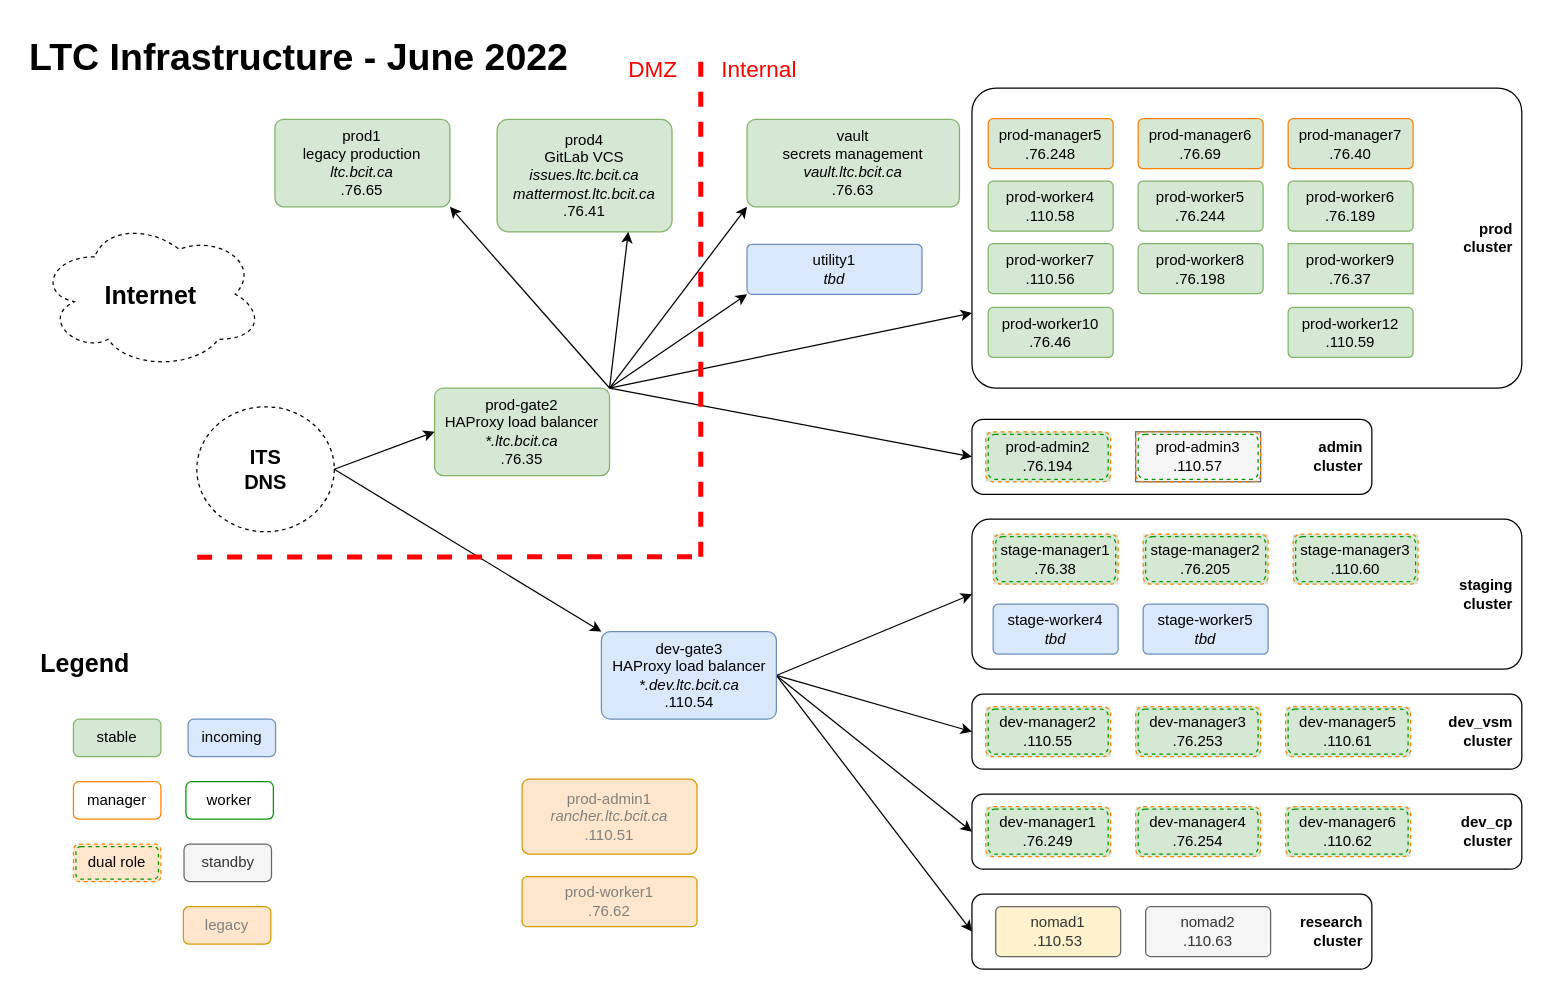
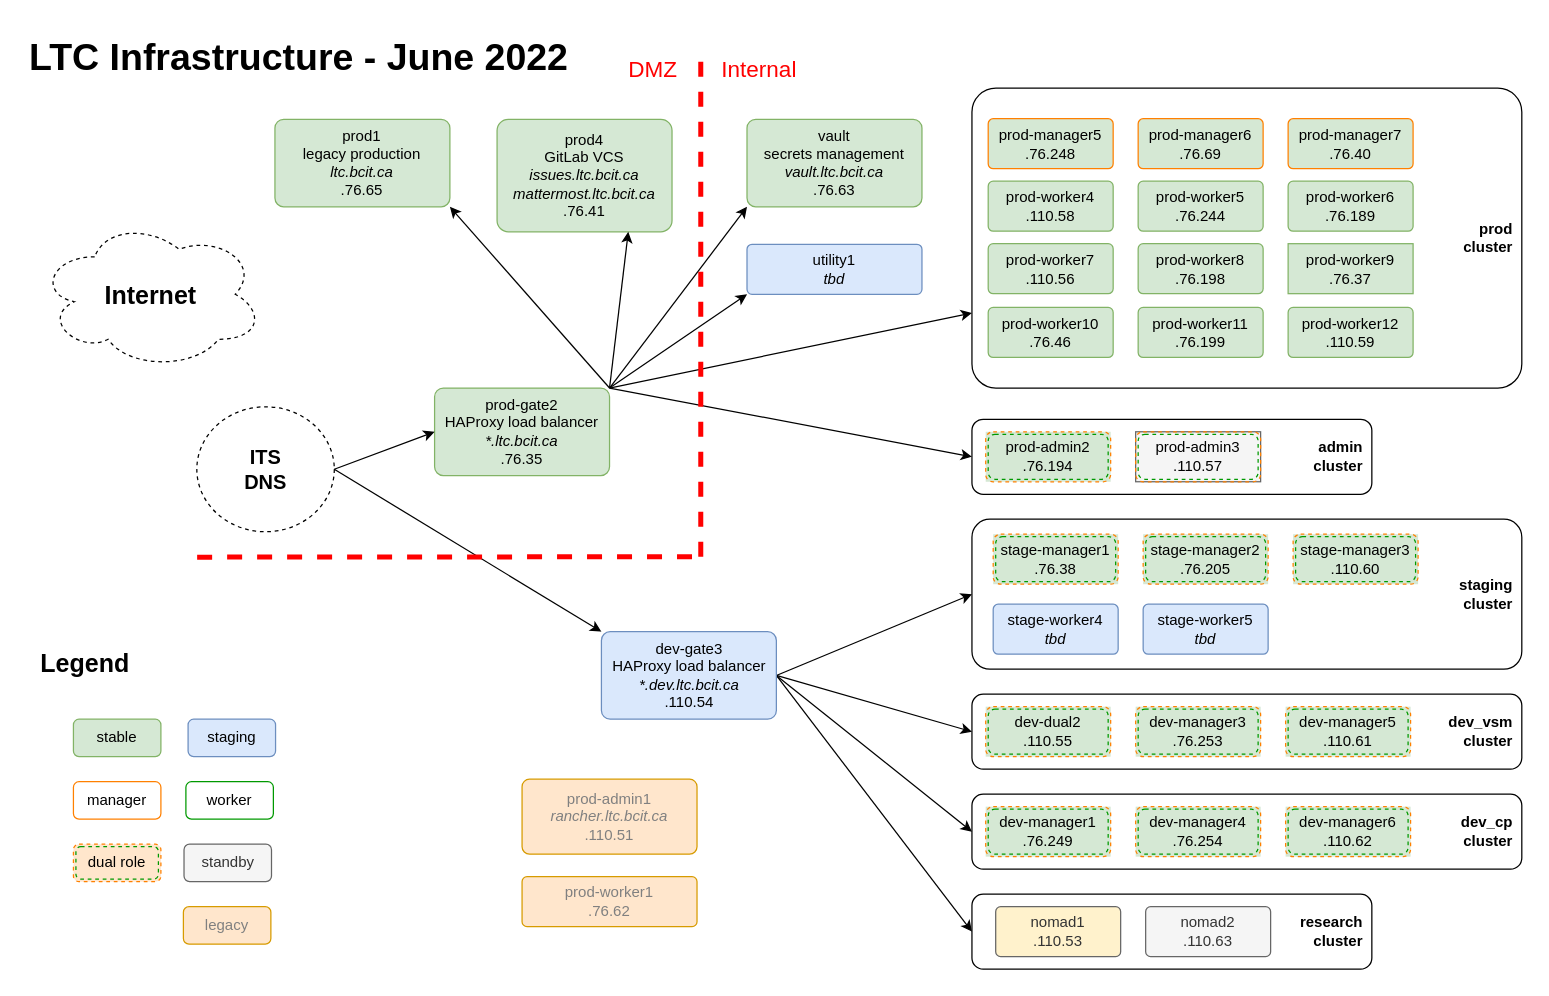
(853, 163) -> (834, 163)
none -> (1201, 333)
(1048, 732) -> (1048, 732)
(232, 738) -> (232, 738)
